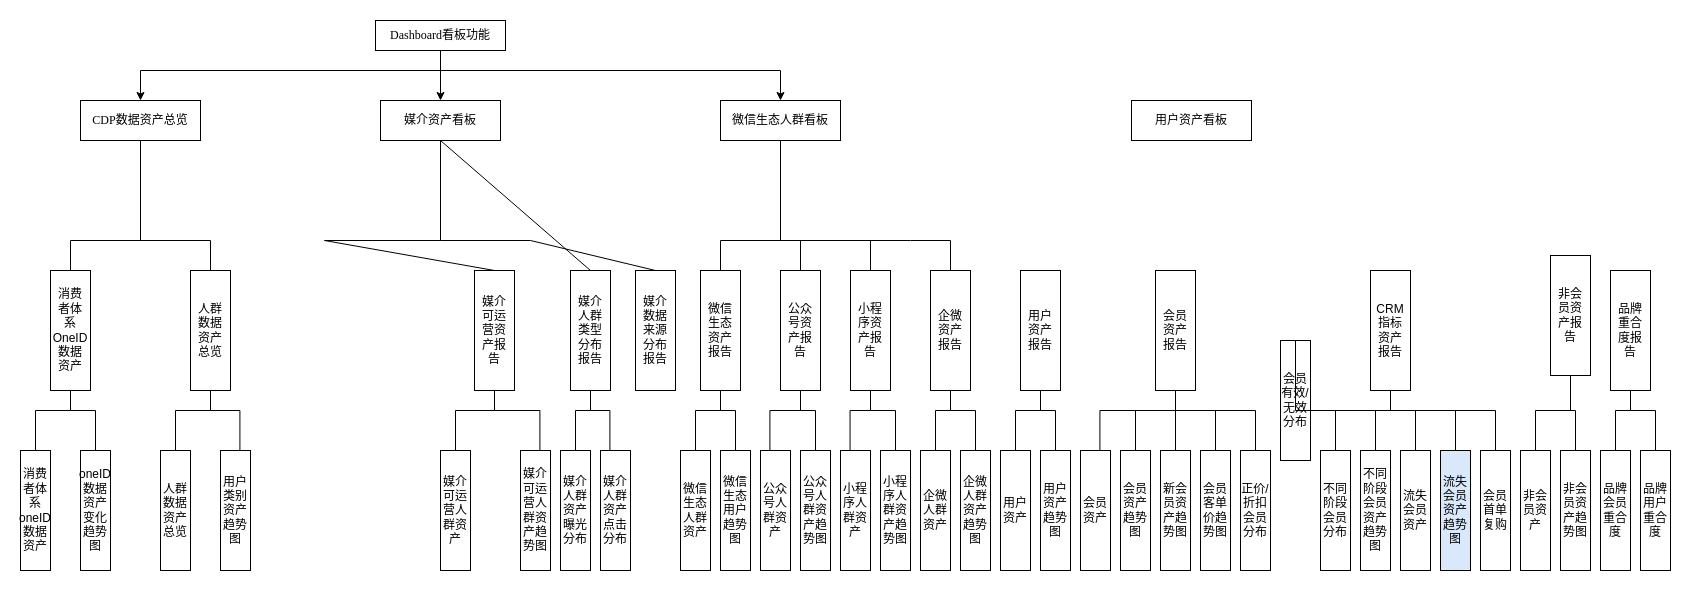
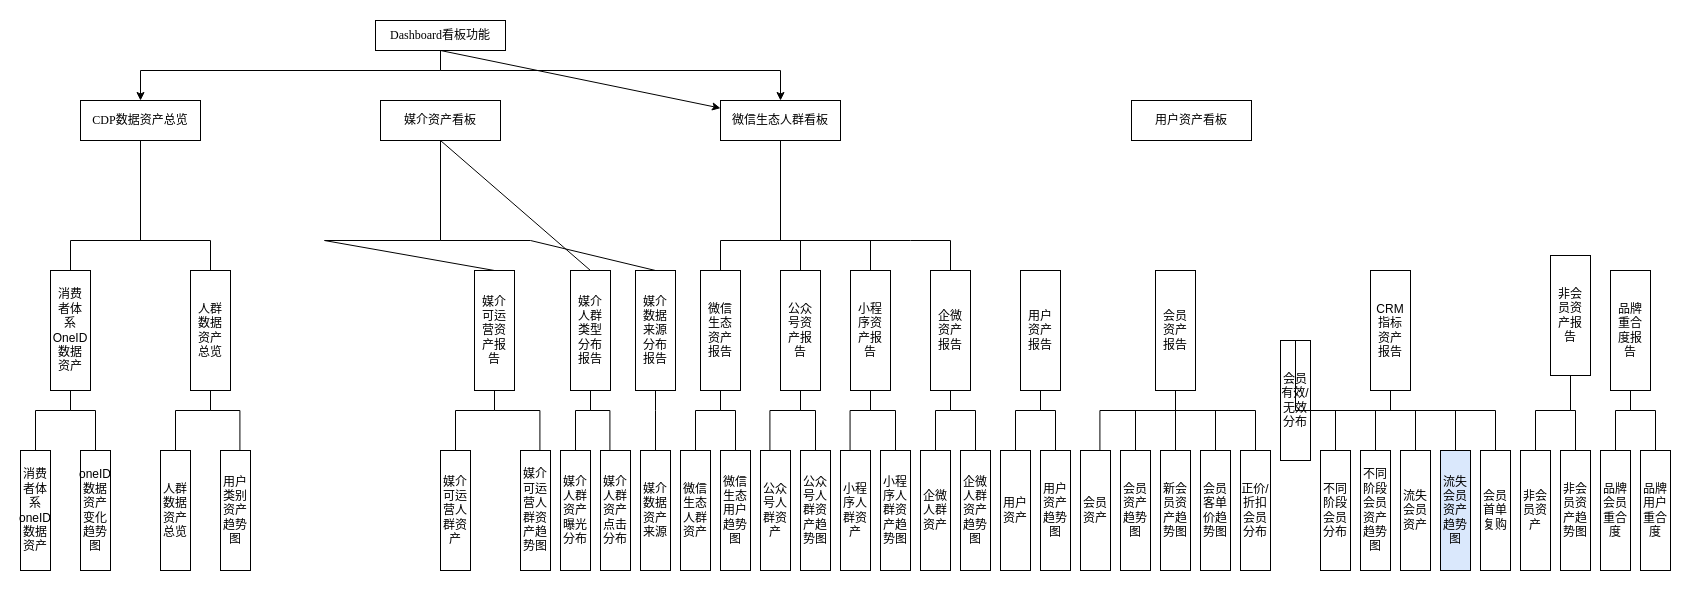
(441, 83) -> (628, 89)
none -> (656, 421)
none -> (656, 511)
